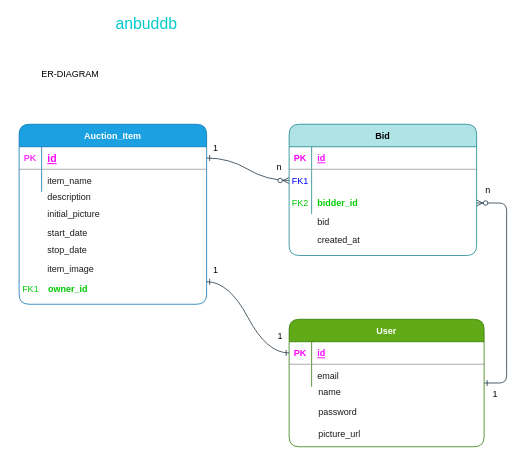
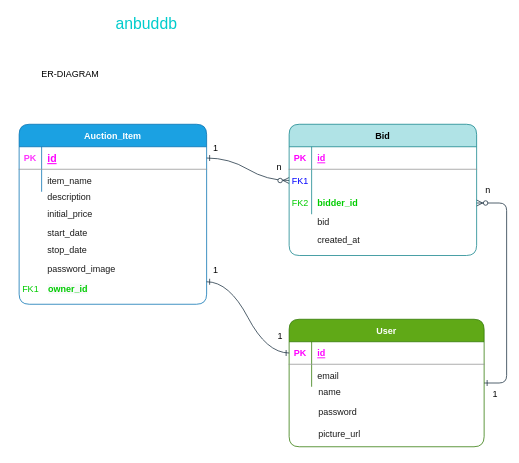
(79, 213) -> (74, 213)
(70, 269) -> (81, 269)
